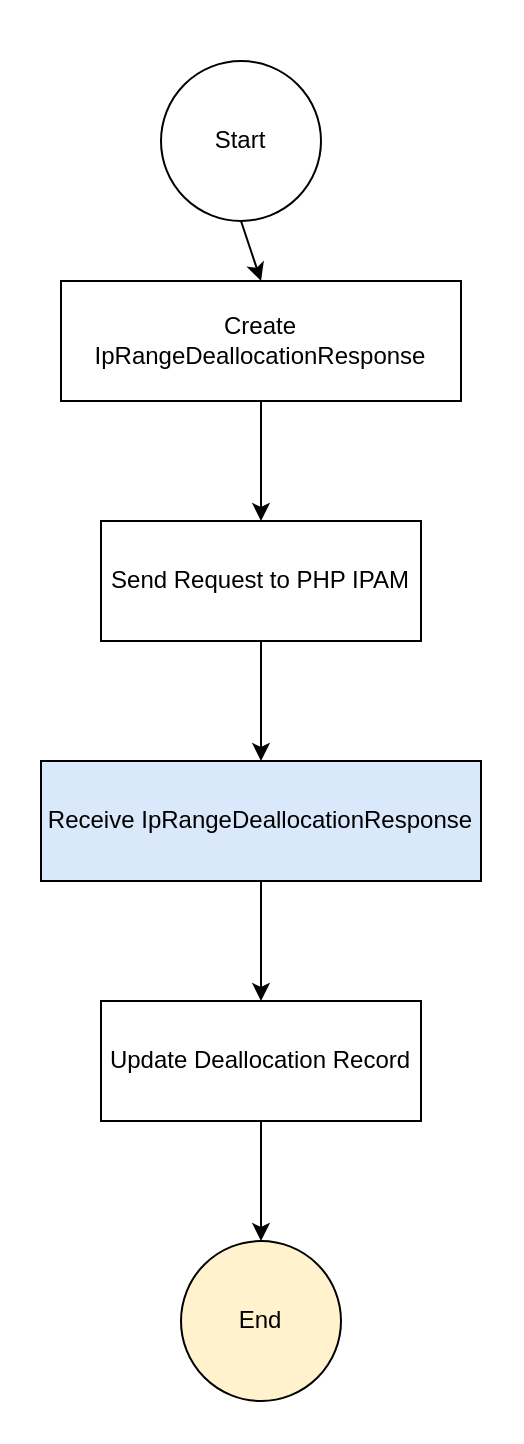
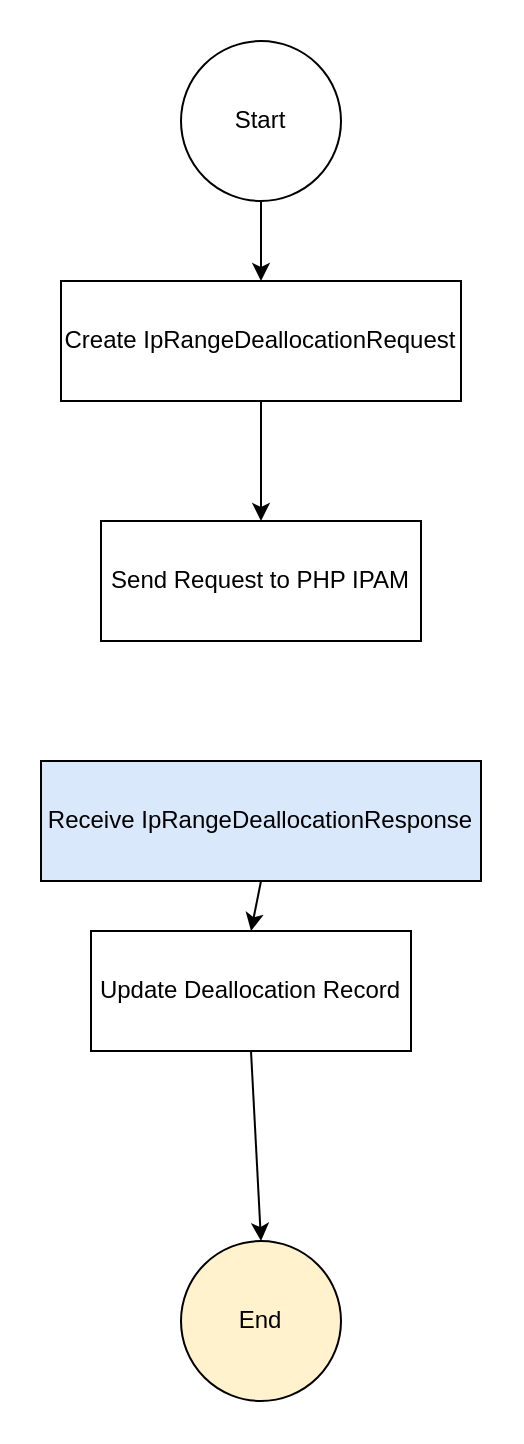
(241, 141) -> (261, 121)
(261, 341) -> (261, 341)
(261, 694) -> none
(261, 1061) -> (251, 991)
